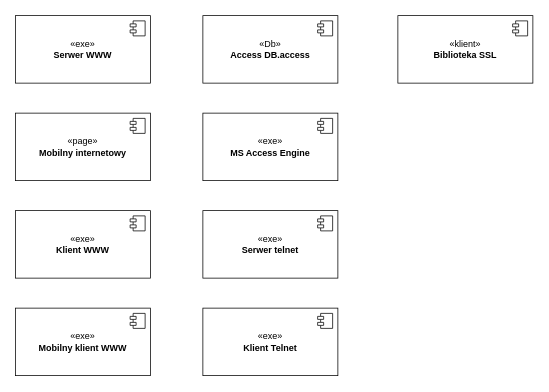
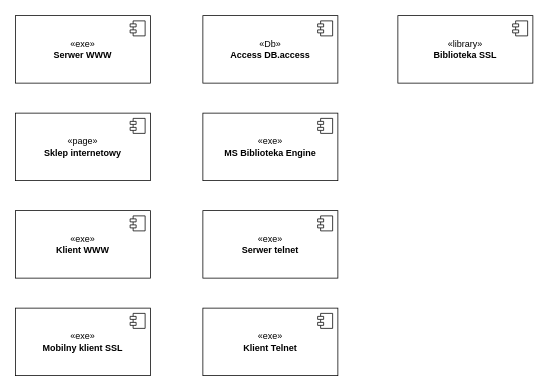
(465, 49) -> (465, 49)
(83, 147) -> (83, 147)
(270, 147) -> (270, 147)
(83, 342) -> (83, 342)
